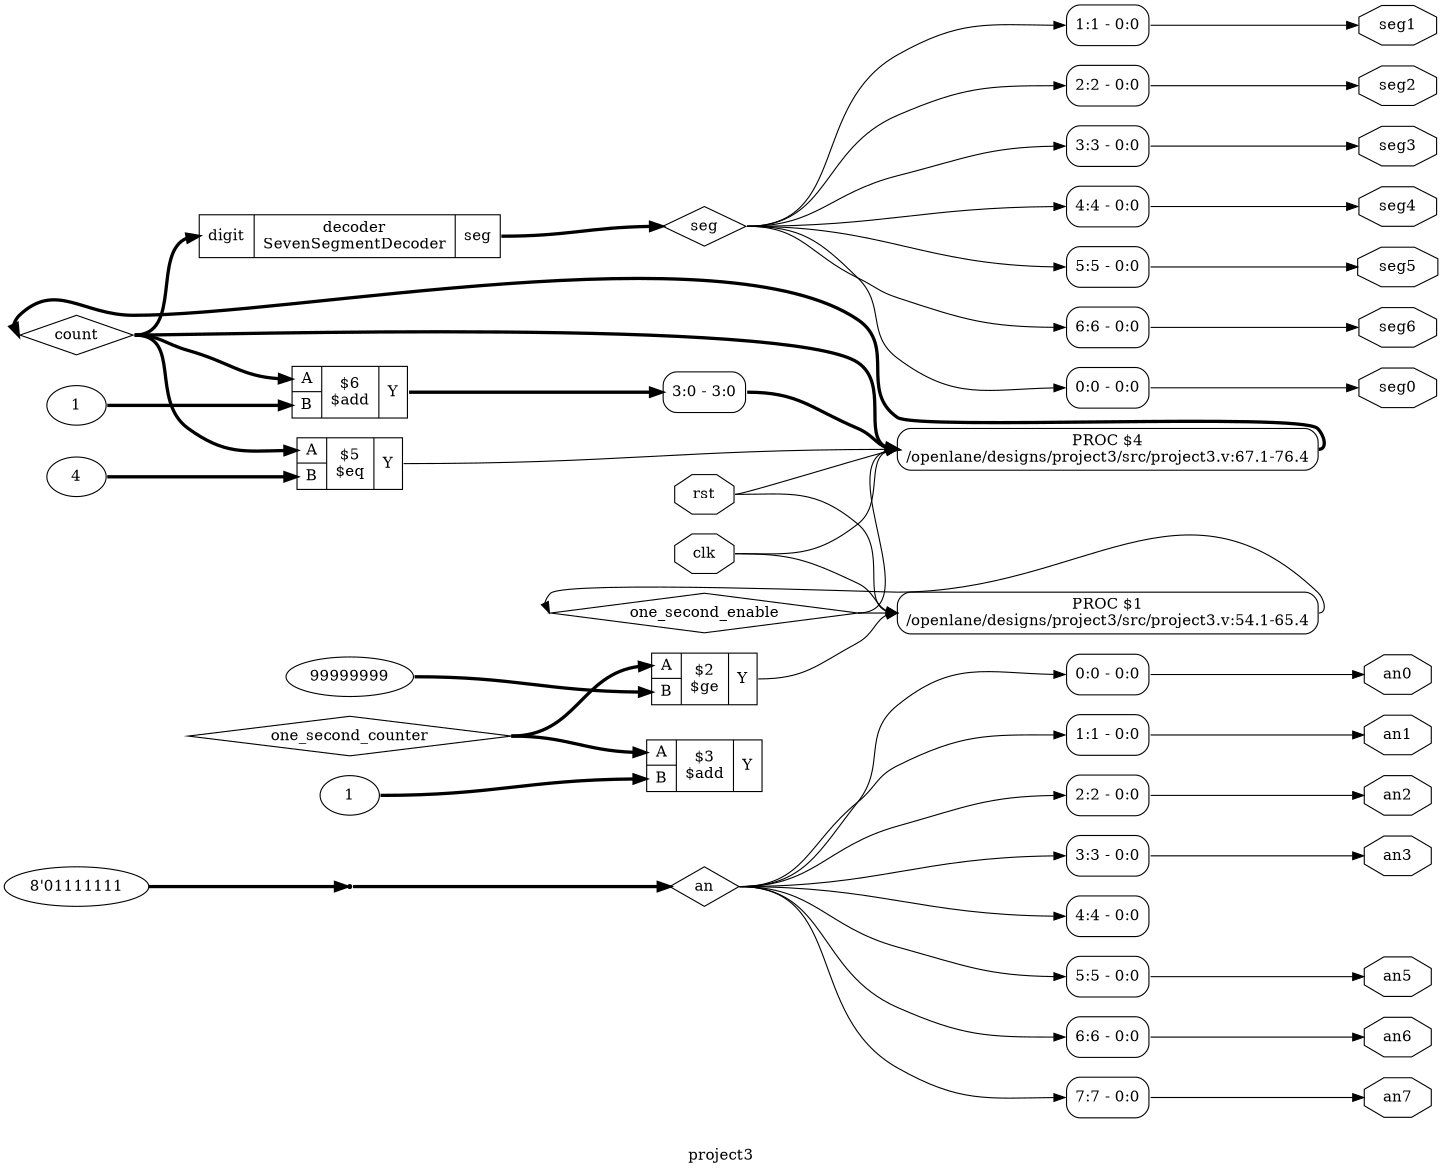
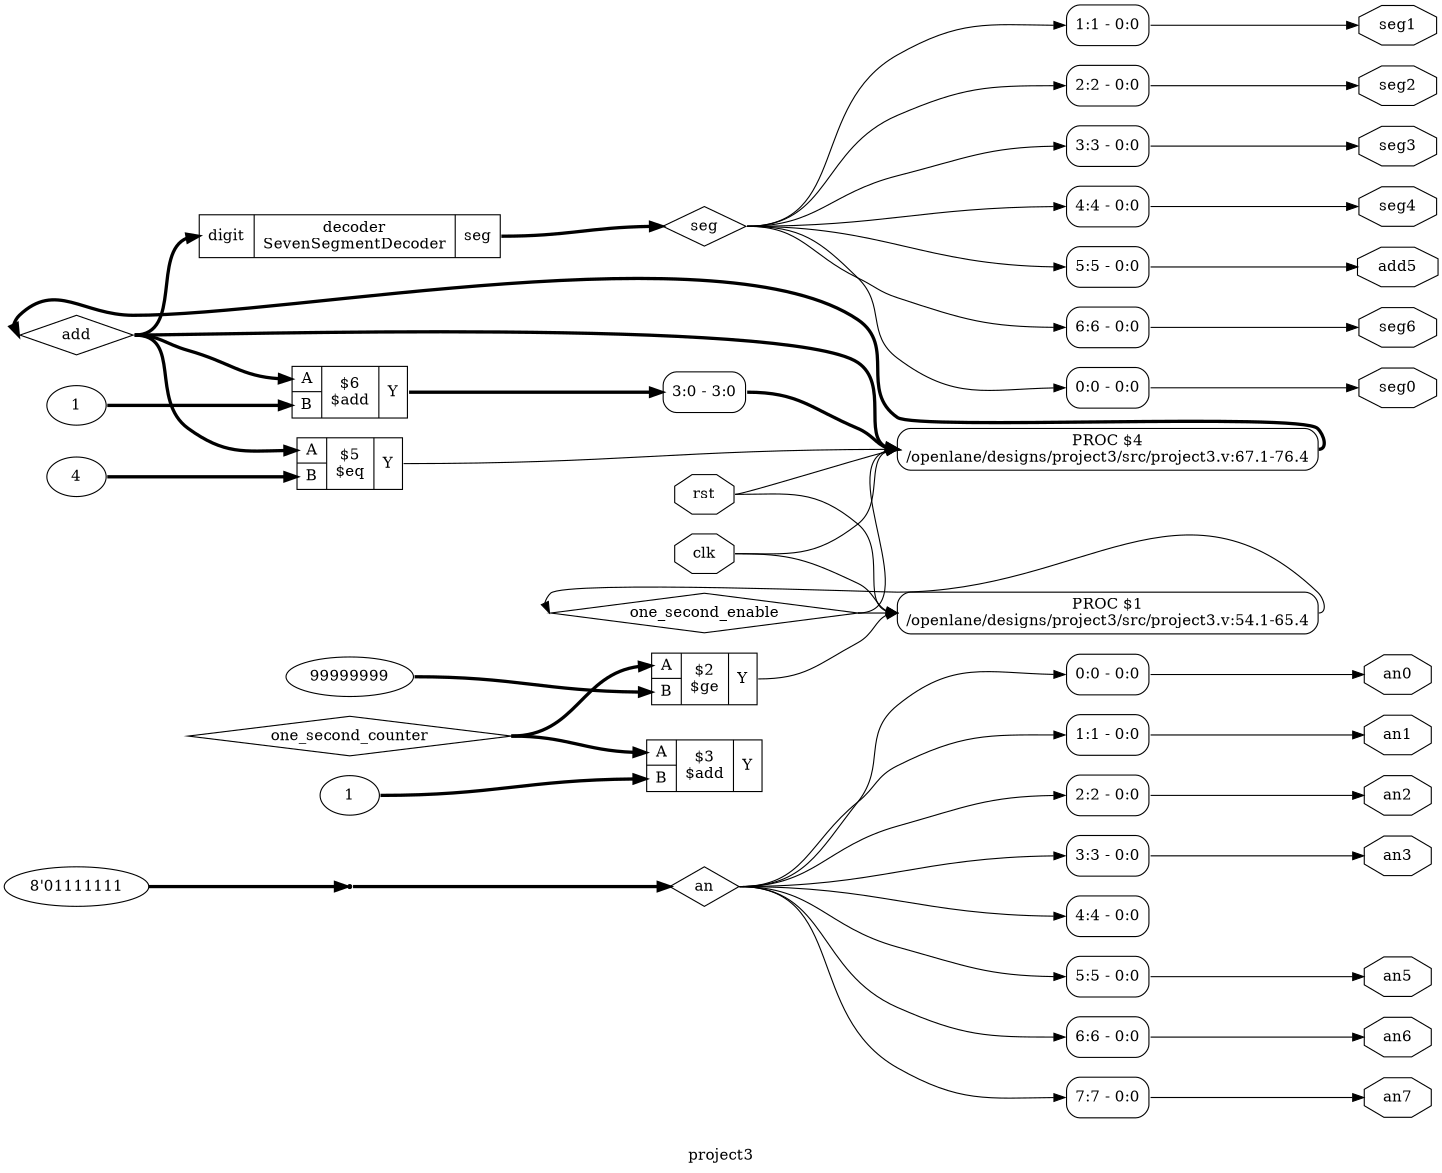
(1398, 267) -> (1398, 267)
(77, 335) -> (77, 335)
